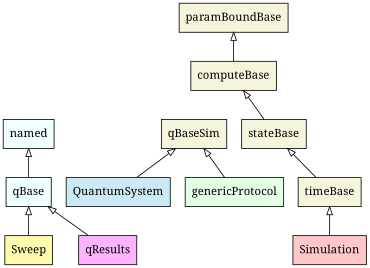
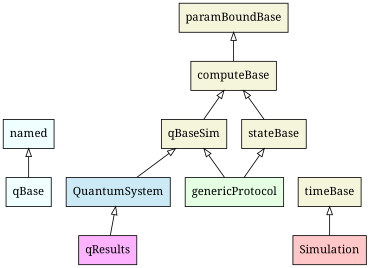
none -> (212, 108)
(305, 166) -> (252, 166)
(72, 223) -> (112, 225)
(29, 250) -> none
